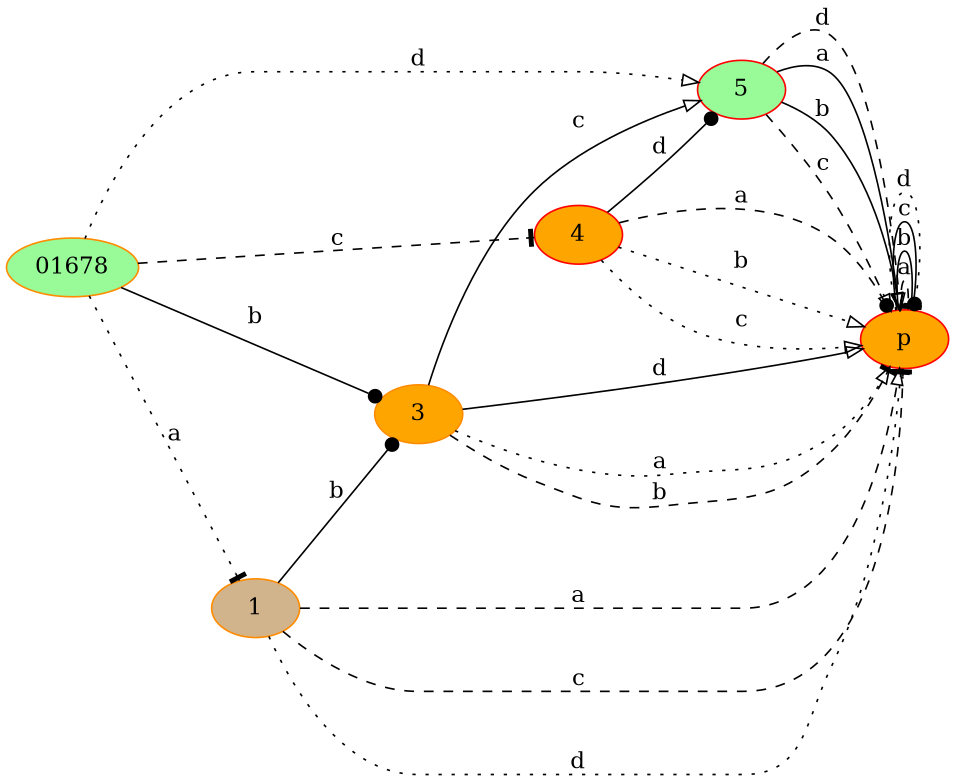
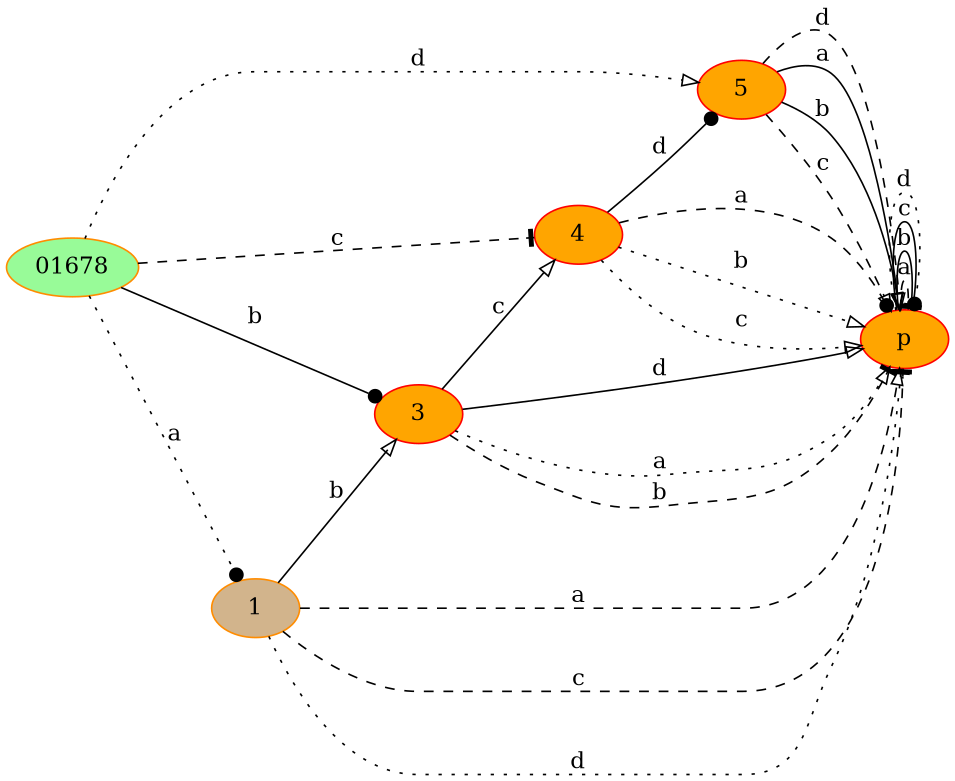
(742, 90) -> (742, 90)
(518, 209) -> (493, 331)
(419, 414) -> (419, 414)
(162, 434) -> (162, 434)
(333, 516) -> (333, 516)
